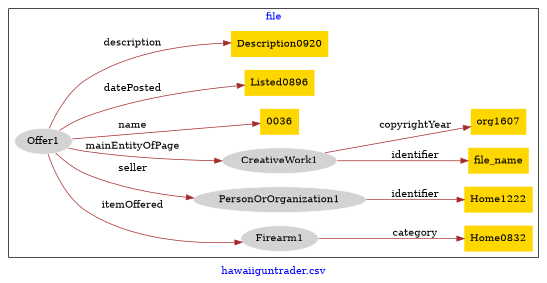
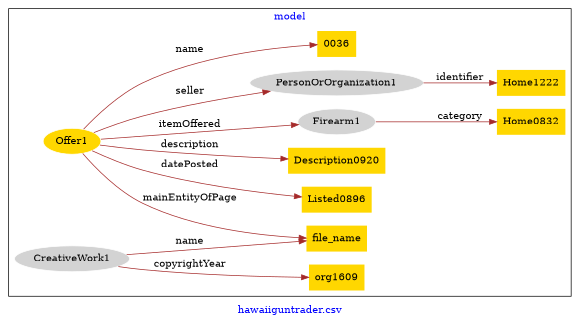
(274, 17) -> (290, 17)
(499, 122) -> (337, 278)
(43, 141) -> (72, 141)
(415, 155) -> (190, 241)
(141, 157) -> (181, 218)
